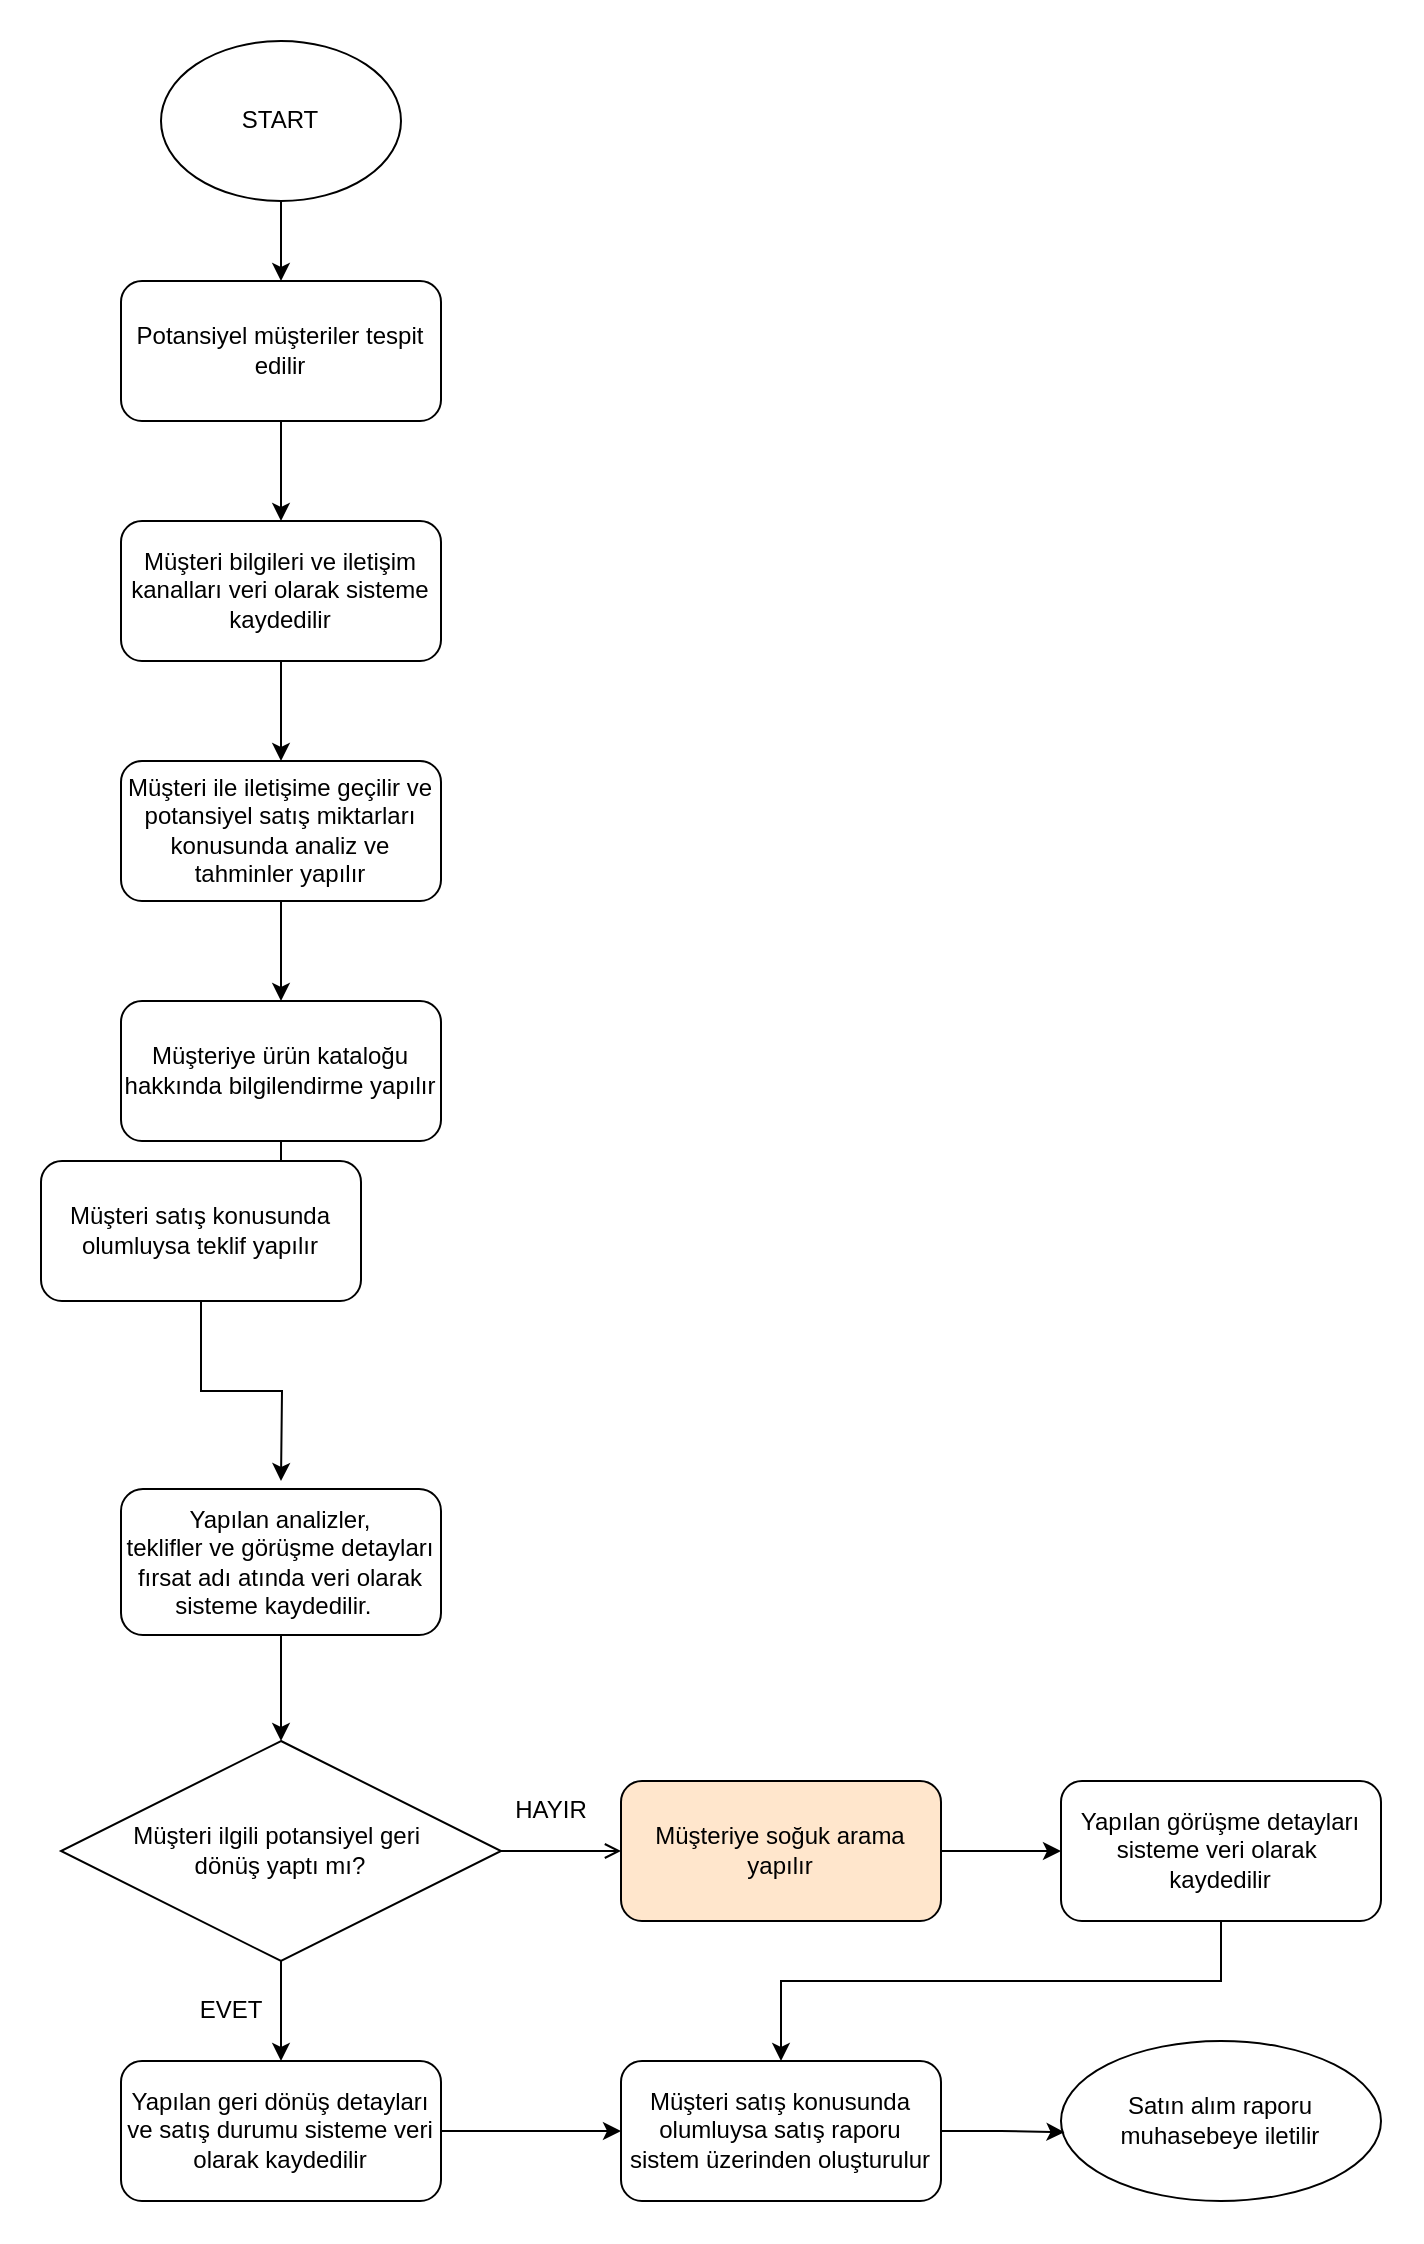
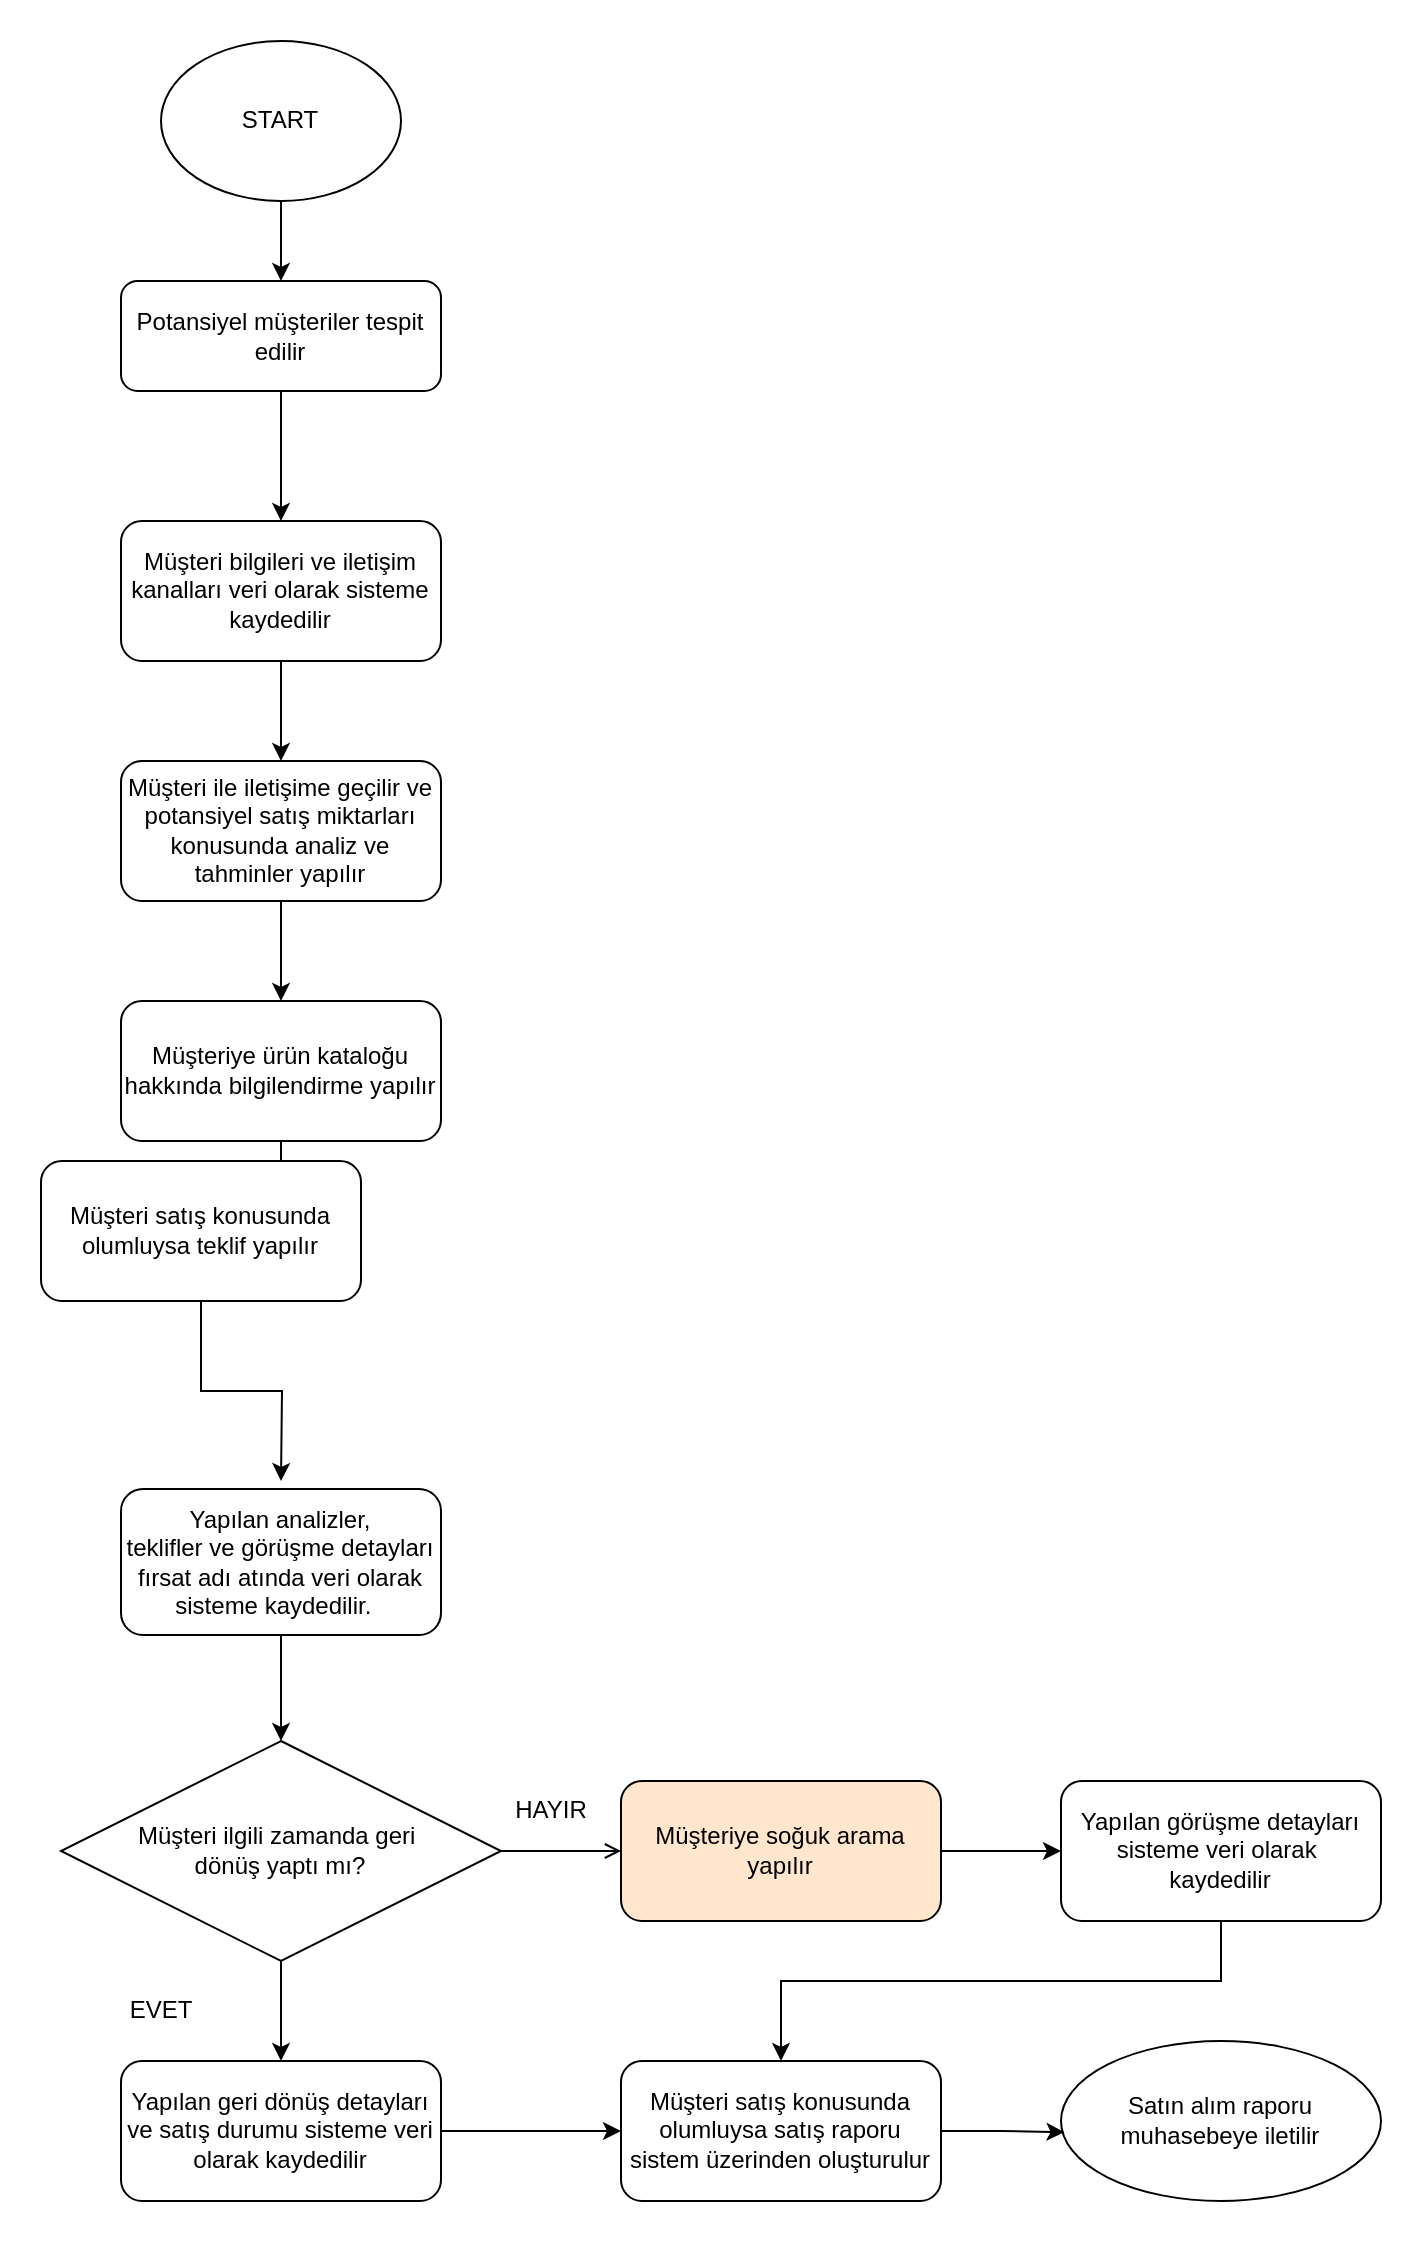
(281, 351) -> (281, 336)
(281, 1851) -> (281, 1851)
(231, 2011) -> (161, 2011)
